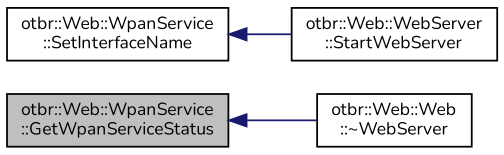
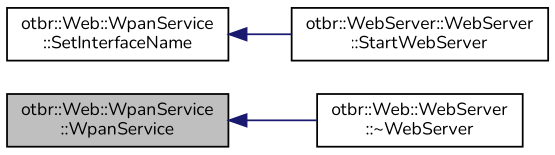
(394, 34) -> (420, 34)
(118, 120) -> (118, 120)
(394, 120) -> (420, 120)
